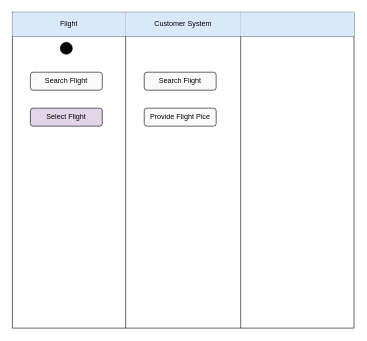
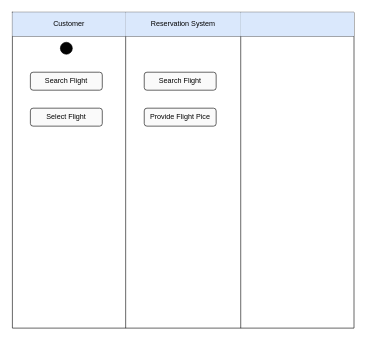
(69, 24) -> (69, 24)
(183, 24) -> (183, 24)
(66, 117) -> (66, 117)
